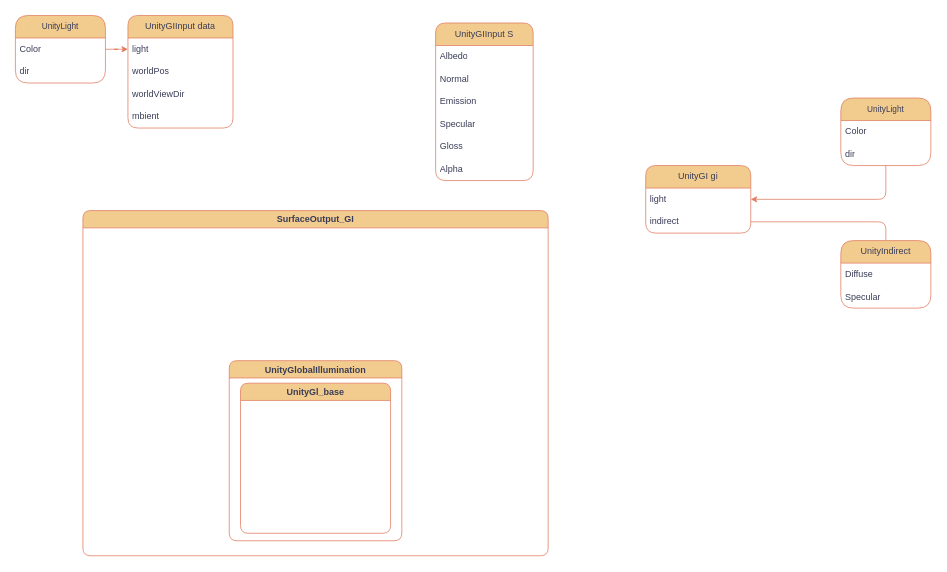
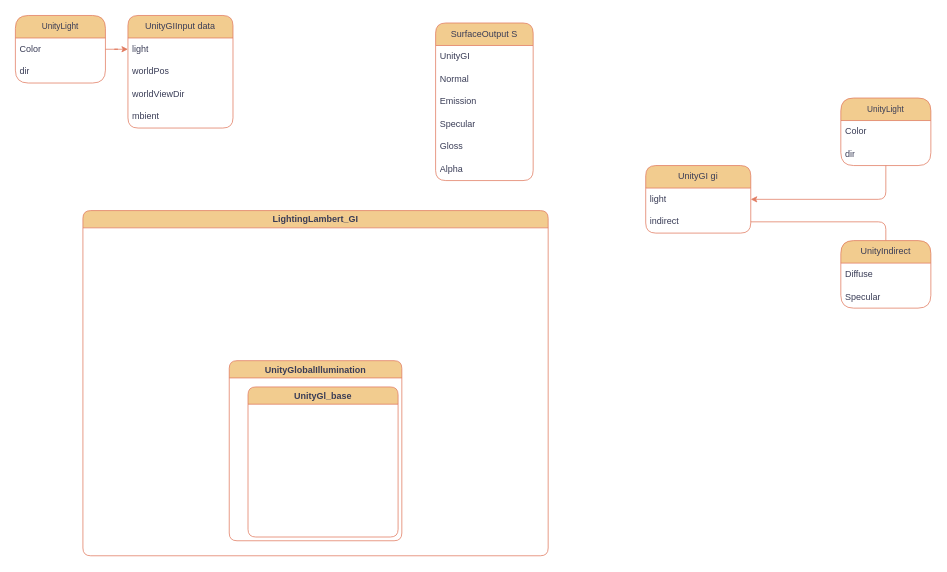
(484, 34) -> (484, 34)
(454, 57) -> (456, 57)
(315, 219) -> (315, 219)
(315, 458) -> (323, 462)
